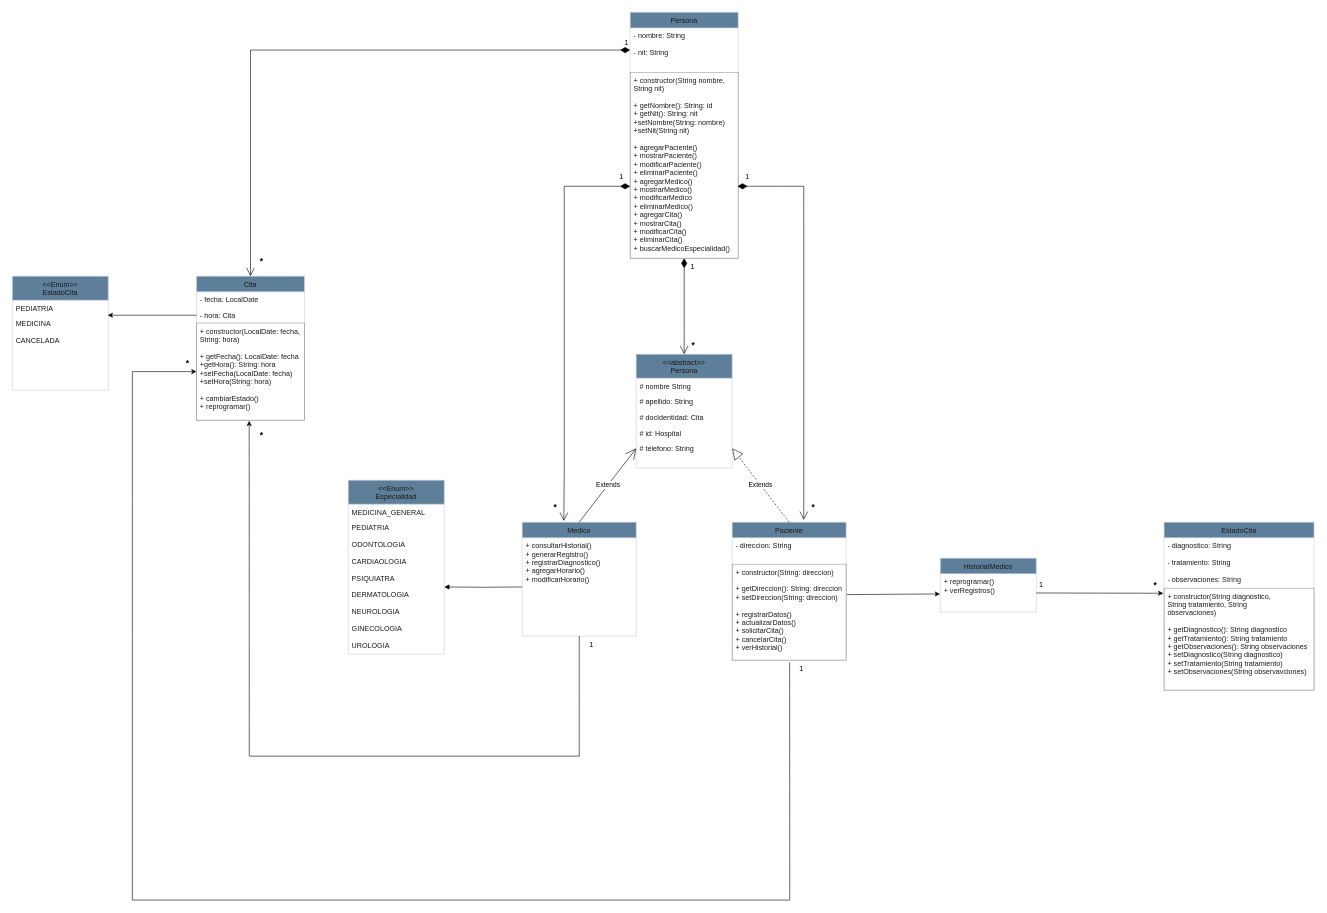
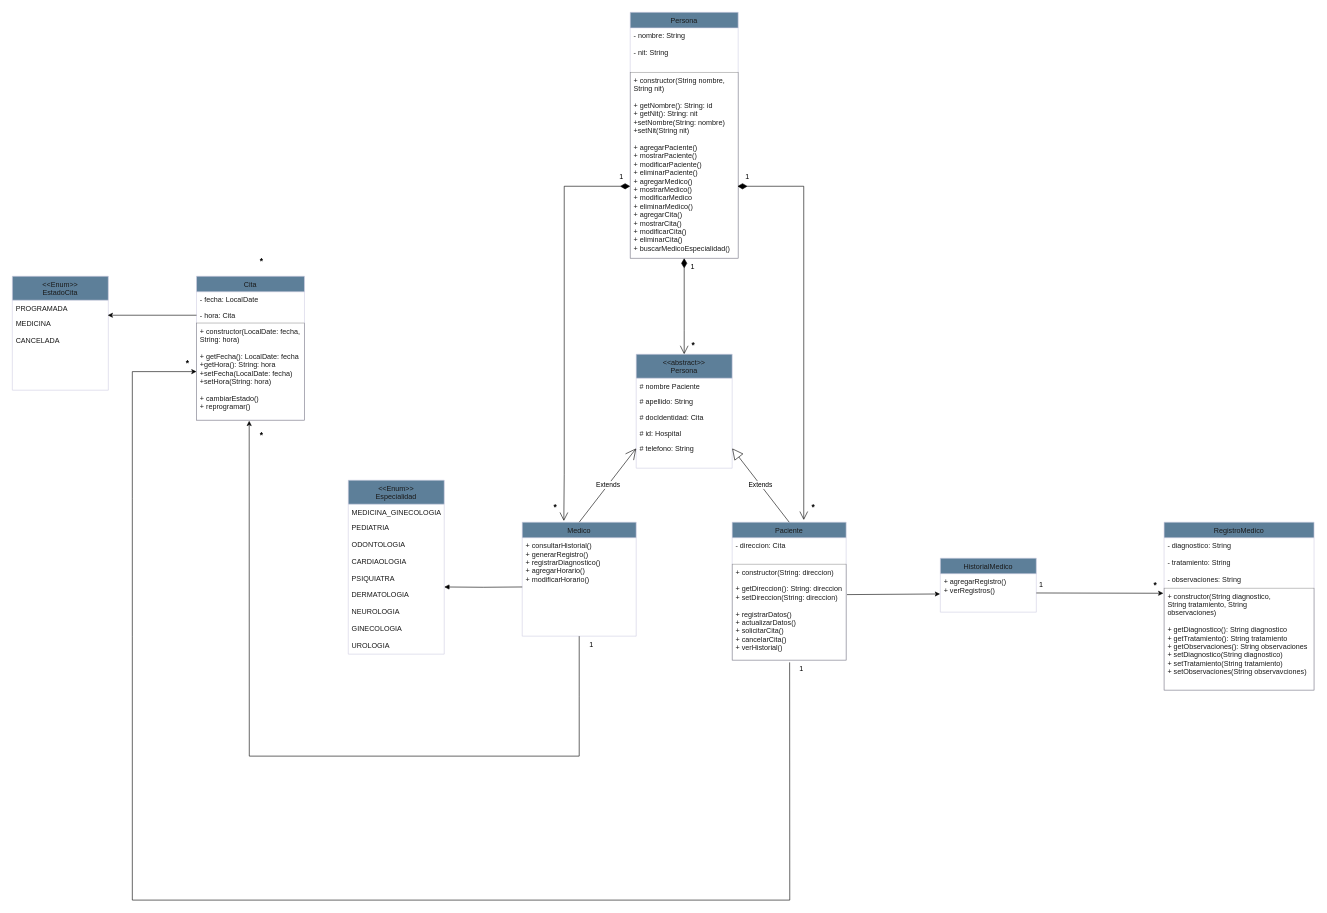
(251, 162) -> none
(34, 308) -> (36, 308)
(667, 386) -> (671, 386)
(775, 504) -> (775, 504)
(384, 512) -> (392, 512)
(1239, 530) -> (1239, 530)
(768, 546) -> (764, 546)
(973, 582) -> (980, 582)
